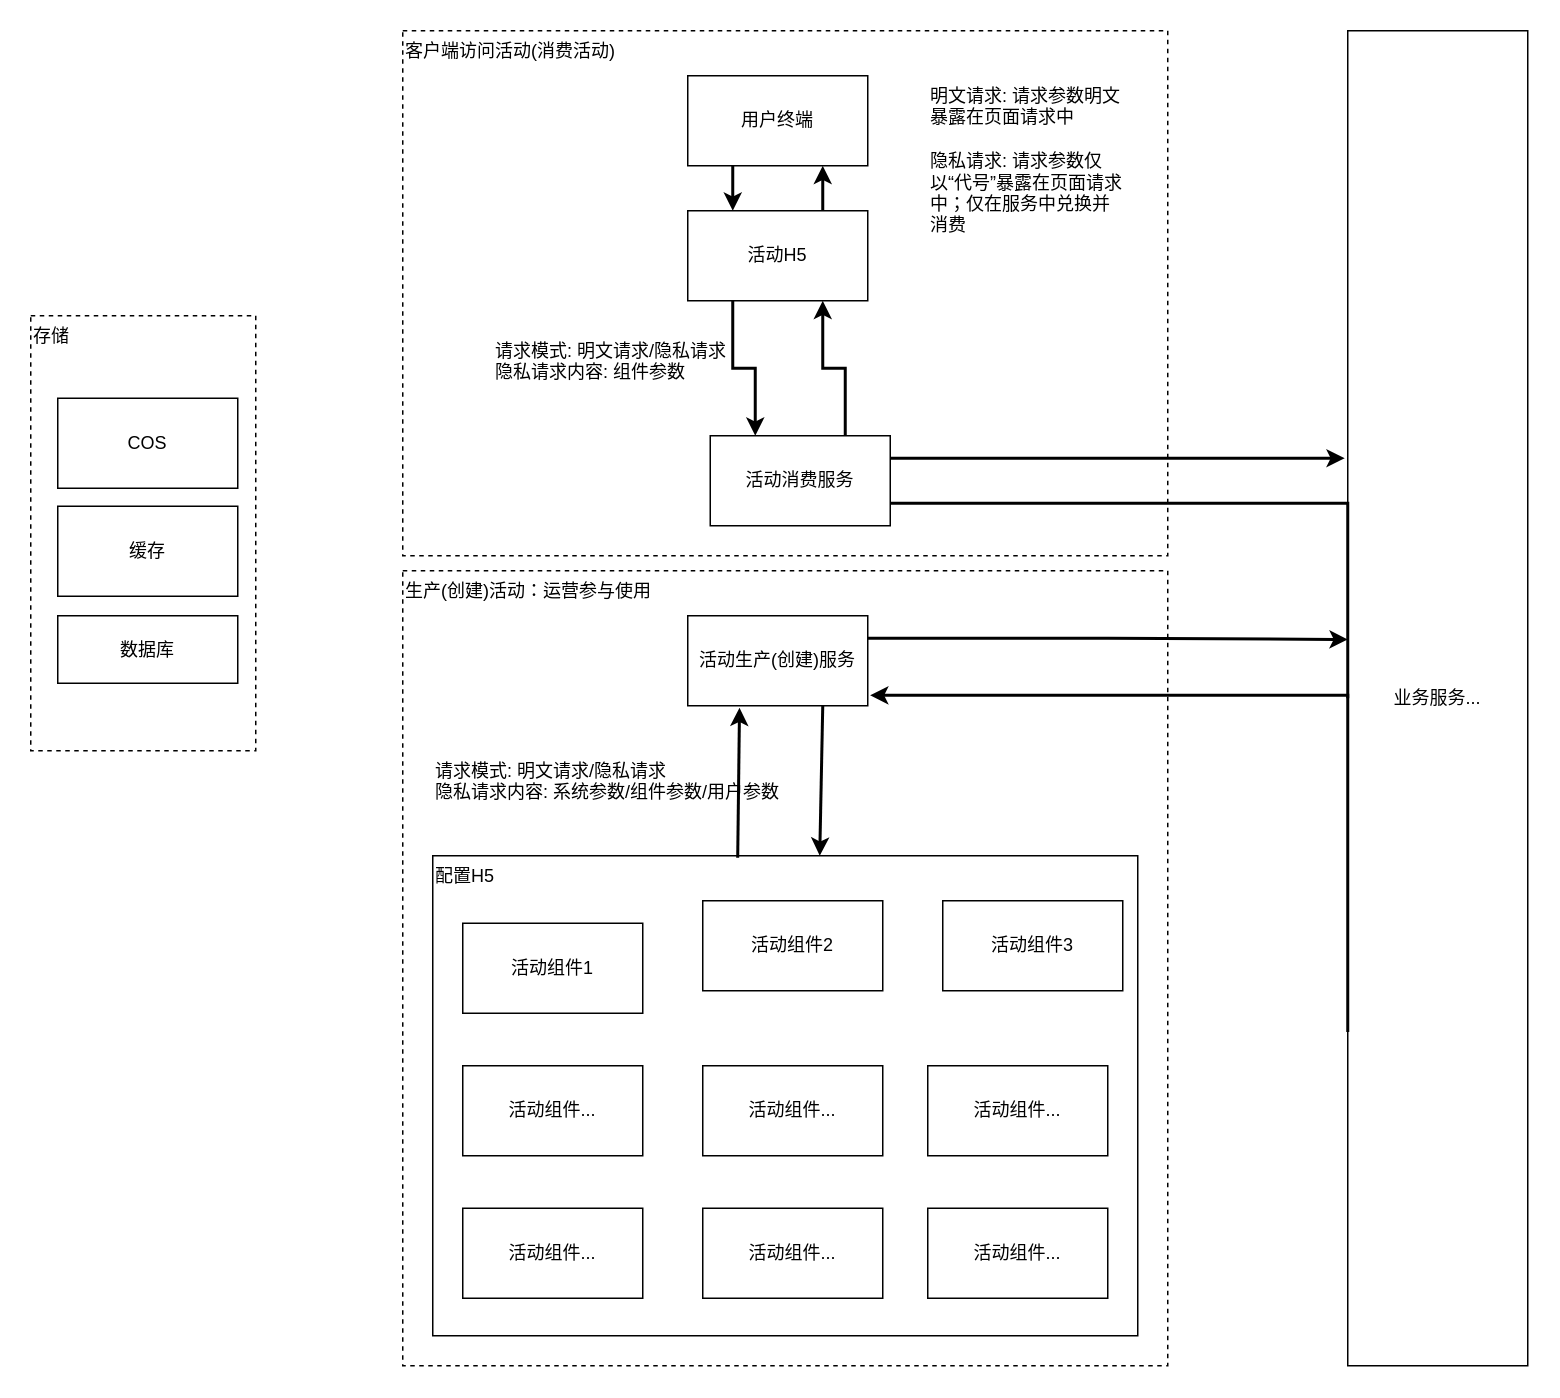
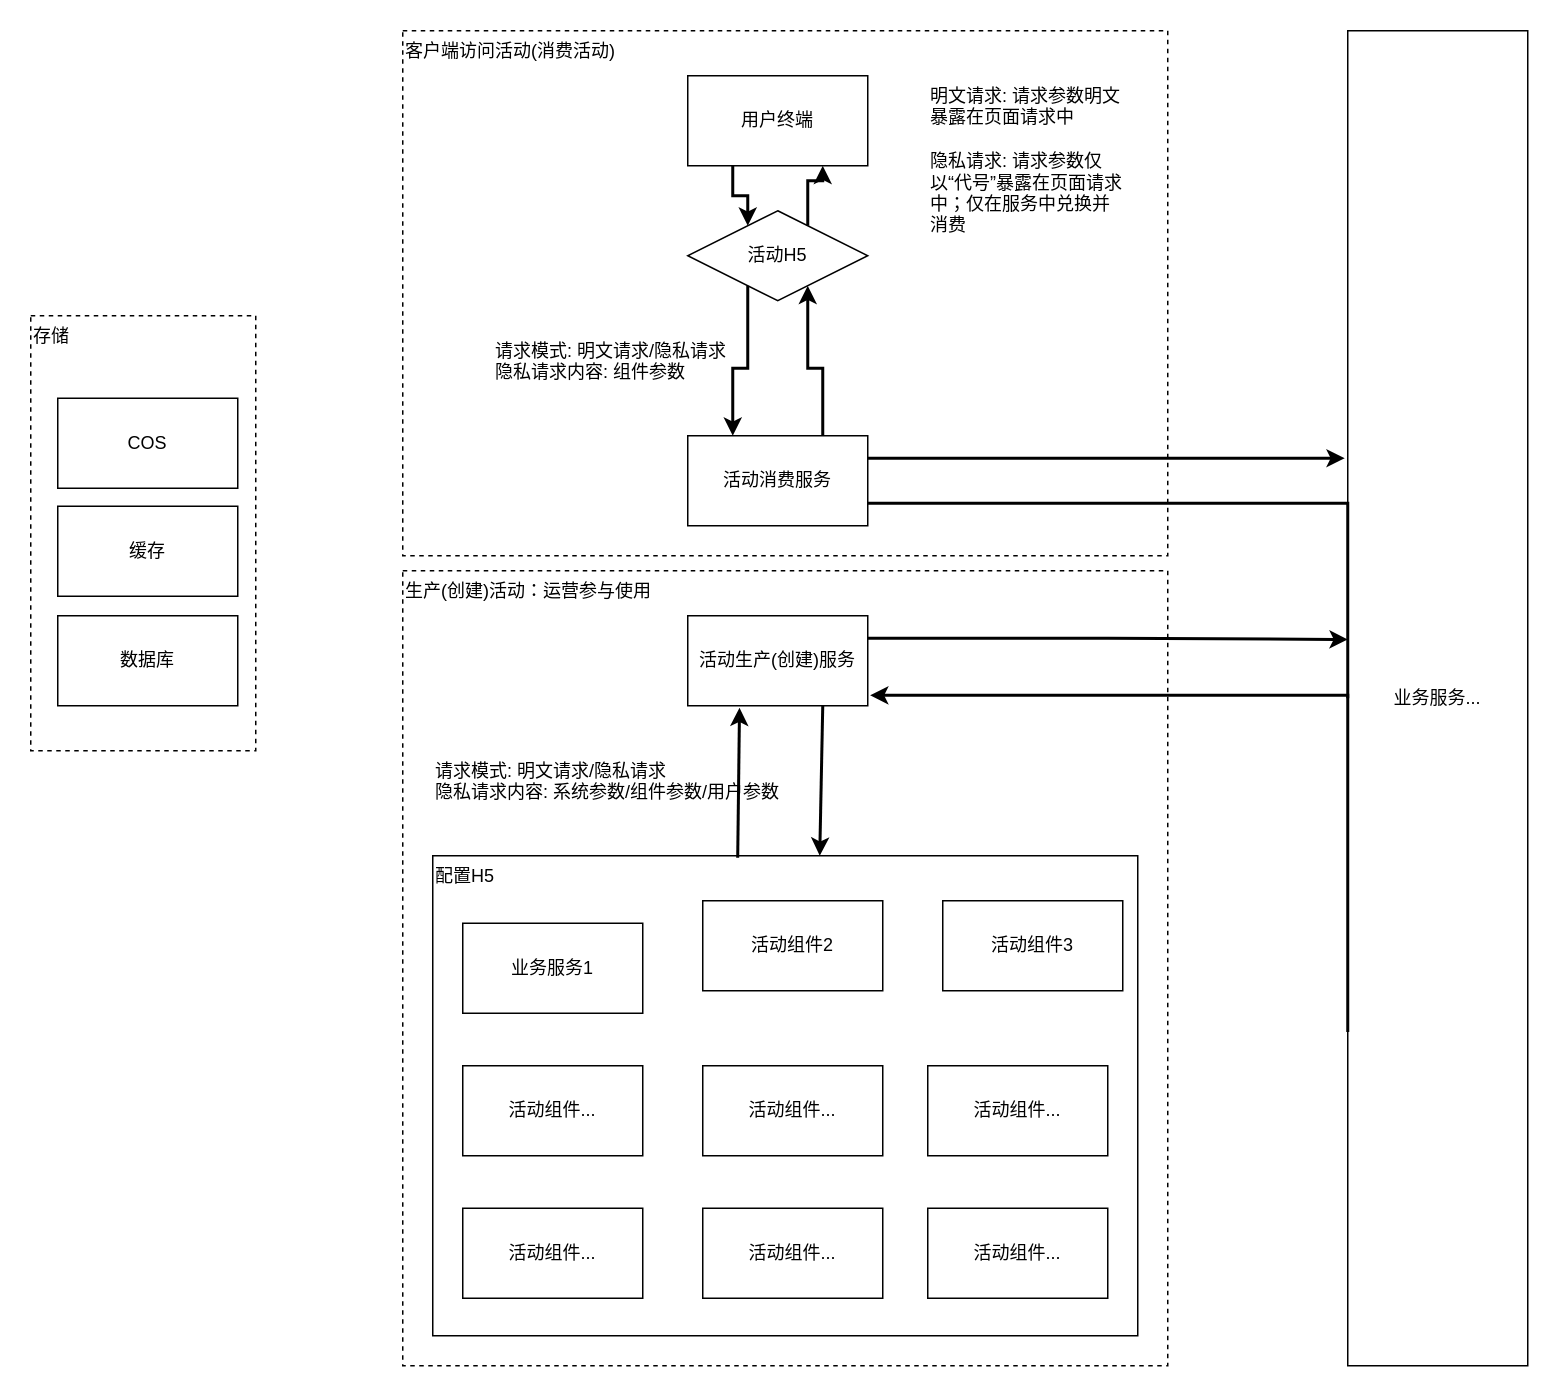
(778, 256) -> (778, 256)
(800, 481) -> (778, 481)
(148, 650) -> (148, 661)
(553, 968) -> (553, 968)
